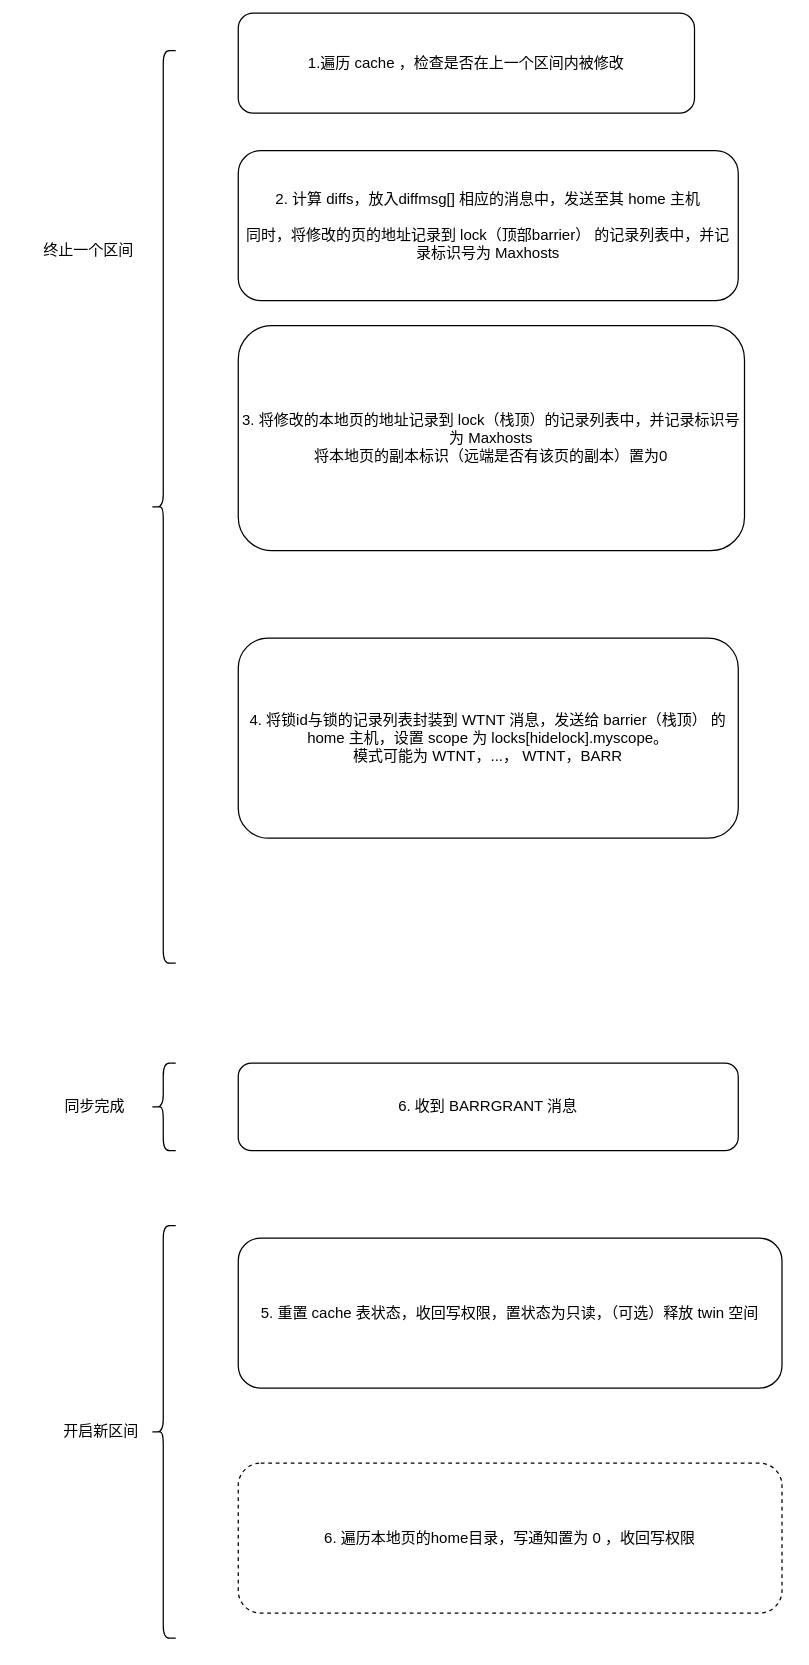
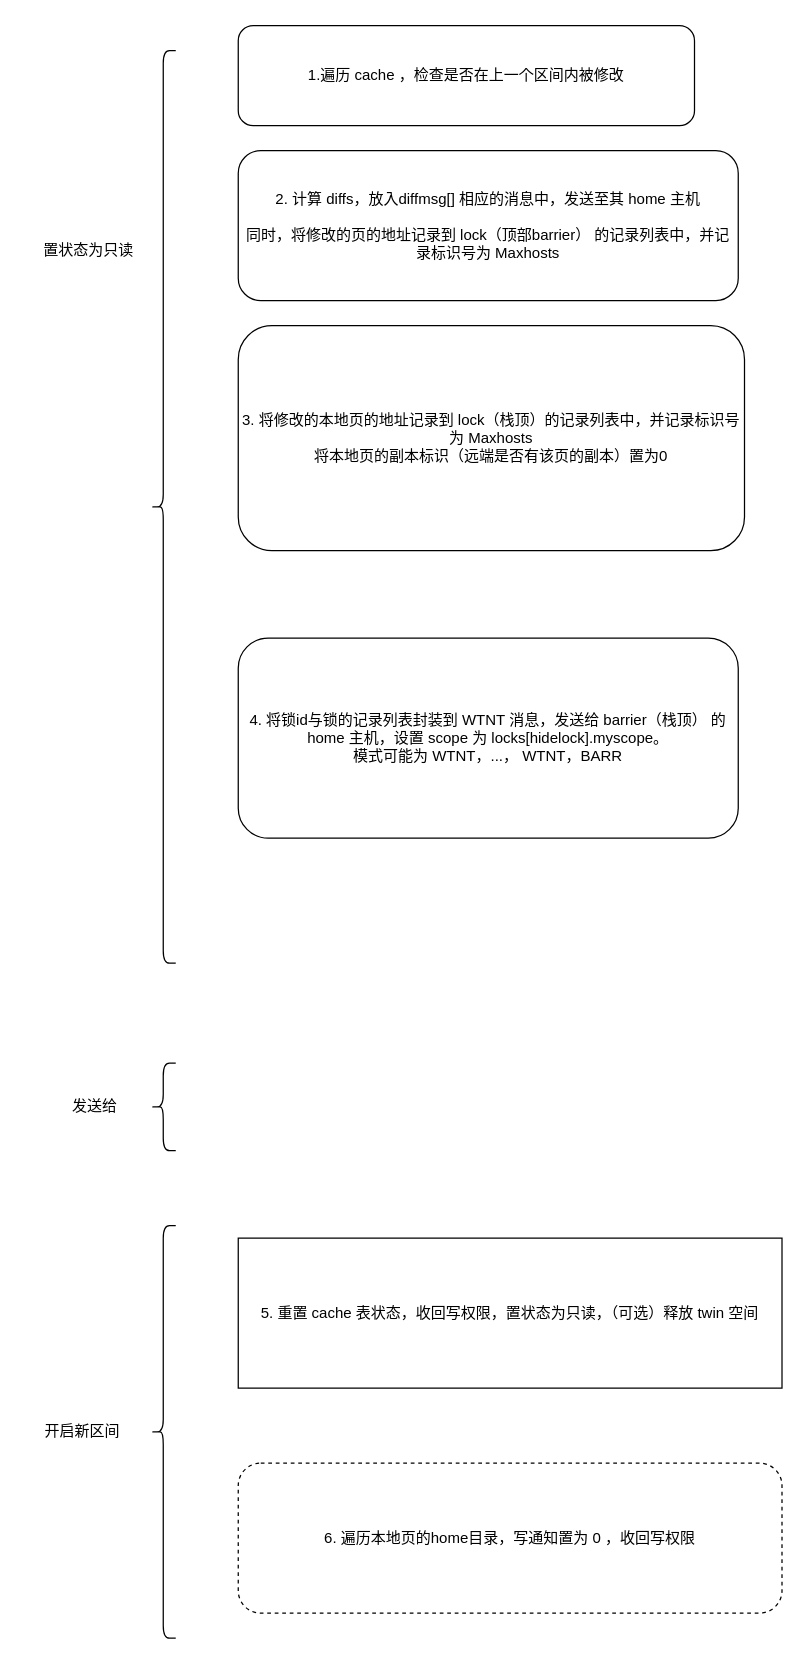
(466, 63) -> (466, 76)
(89, 251) -> (89, 251)
(95, 1107) -> (95, 1107)
(488, 1107) -> none
(510, 1313) -> (510, 1313)
(101, 1432) -> (82, 1432)
